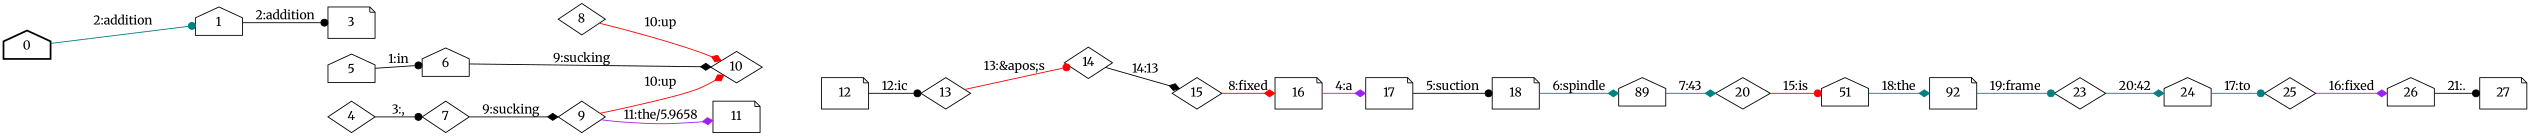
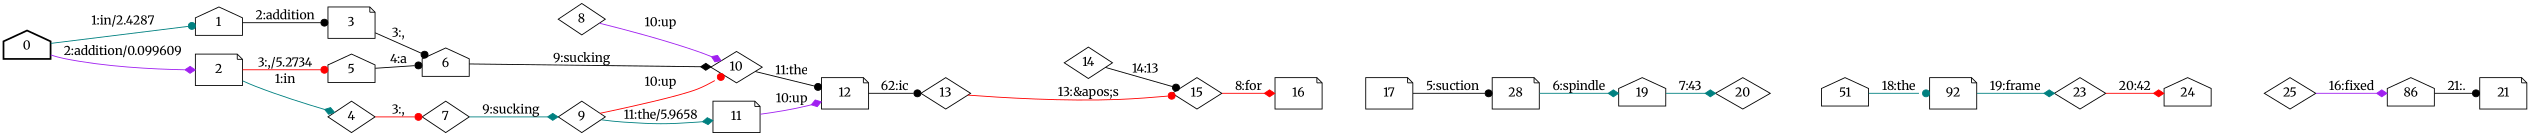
(123, 21) -> (123, 21)
(656, 38) -> (656, 38)
none -> (398, 43)
(399, 60) -> (399, 60)
none -> (219, 70)
(1139, 77) -> (1139, 77)
none -> (785, 79)
(1014, 79) -> (1068, 100)
(895, 87) -> (895, 87)
(1248, 87) -> (1248, 87)
(1339, 93) -> none
(1516, 93) -> (1516, 93)
(1642, 93) -> (1642, 93)
(1792, 93) -> none
(1894, 93) -> (1894, 93)
(2012, 93) -> (2012, 93)
(2129, 93) -> (2129, 93)
(2234, 93) -> none
(2411, 93) -> (2411, 93)
(2503, 93) -> (2503, 93)
(658, 100) -> (658, 100)
none -> (786, 110)
(395, 117) -> (395, 117)
(508, 117) -> (508, 117)
(652, 124) -> (652, 124)
